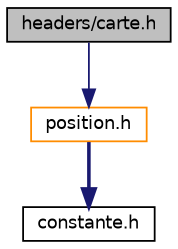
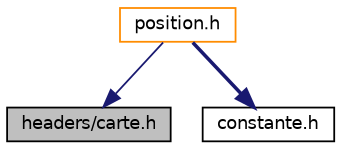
(89, 66) -> (139, 68)
